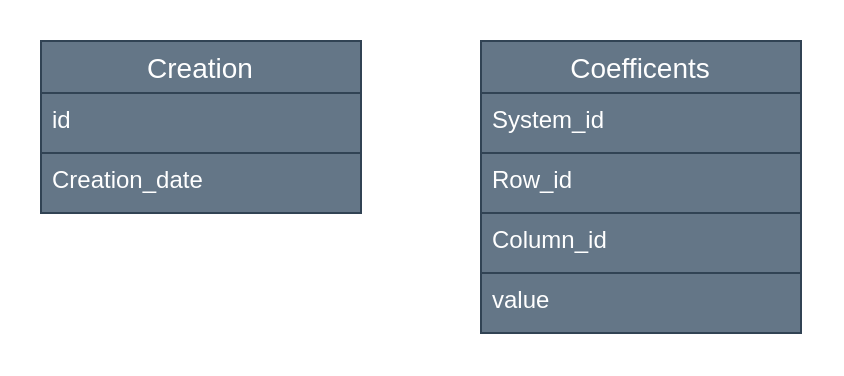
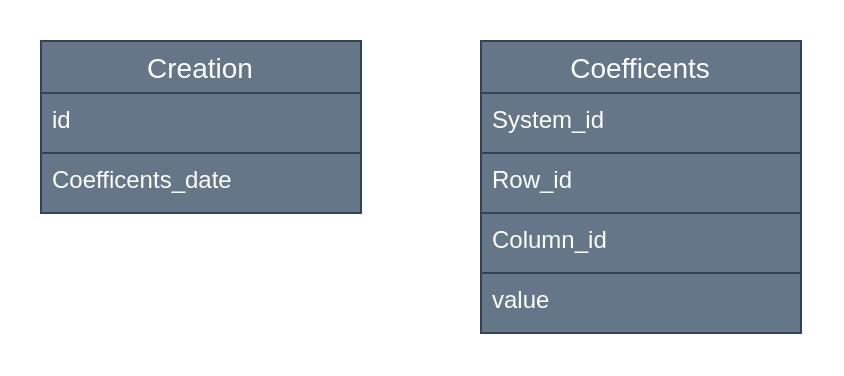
(137, 181) -> (157, 181)
